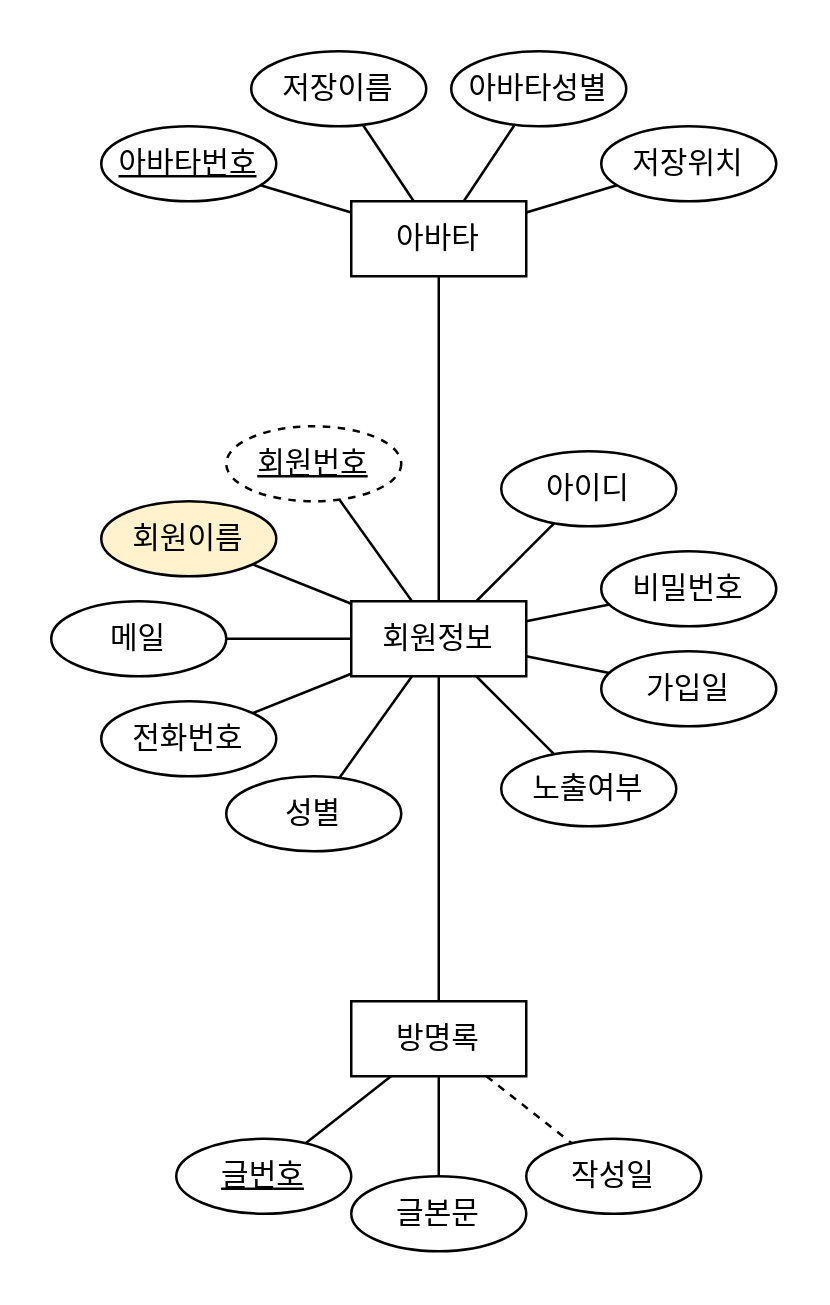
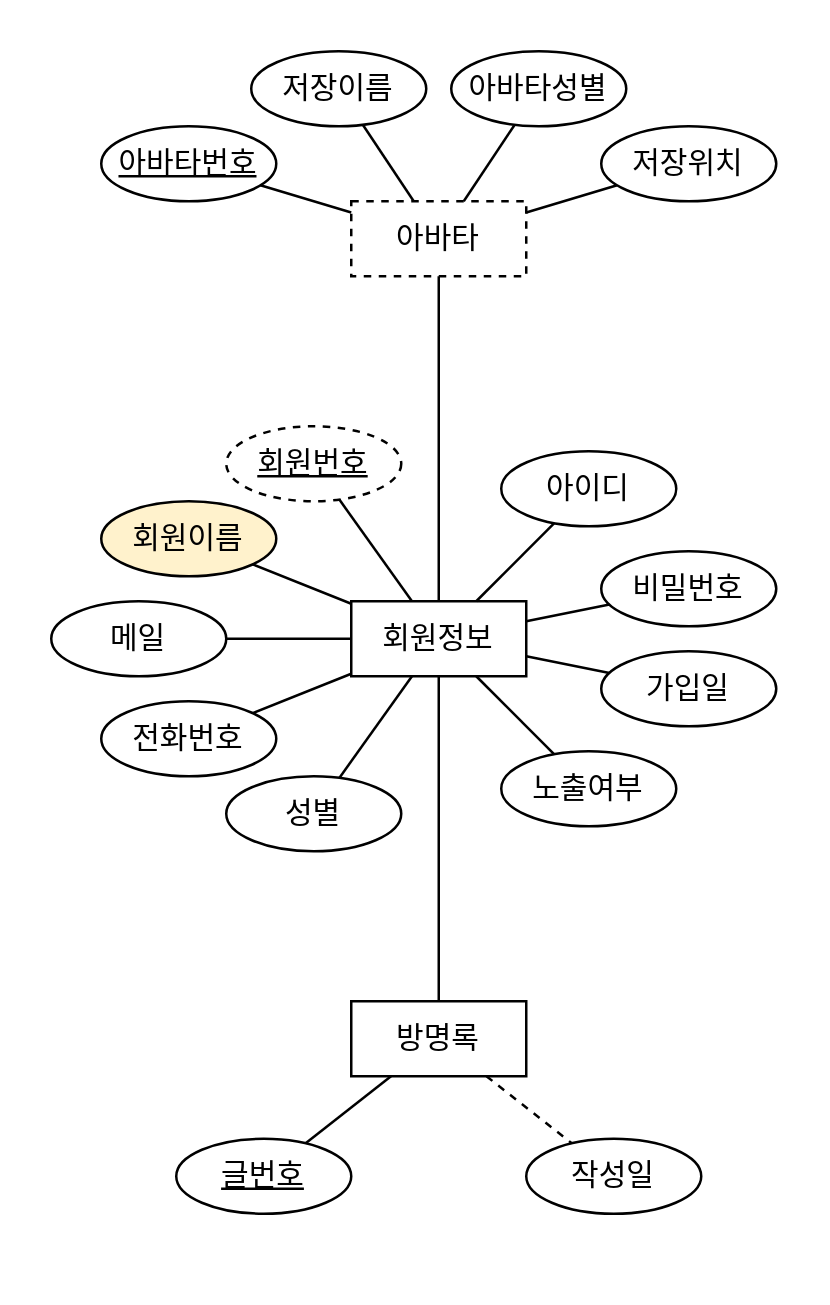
(439, 239) -> (439, 239)
(439, 1126) -> none
(439, 1214) -> none
